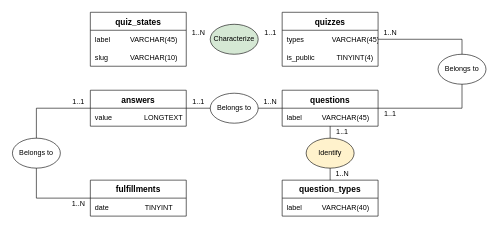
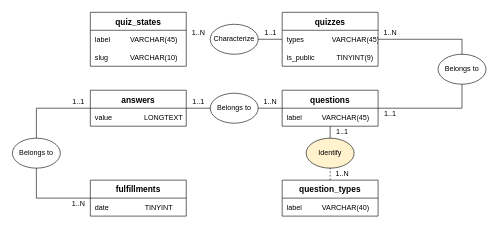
(234, 39) -> (234, 39)
none -> (269, 39)
(344, 58) -> (344, 58)
(330, 174) -> (330, 174)
